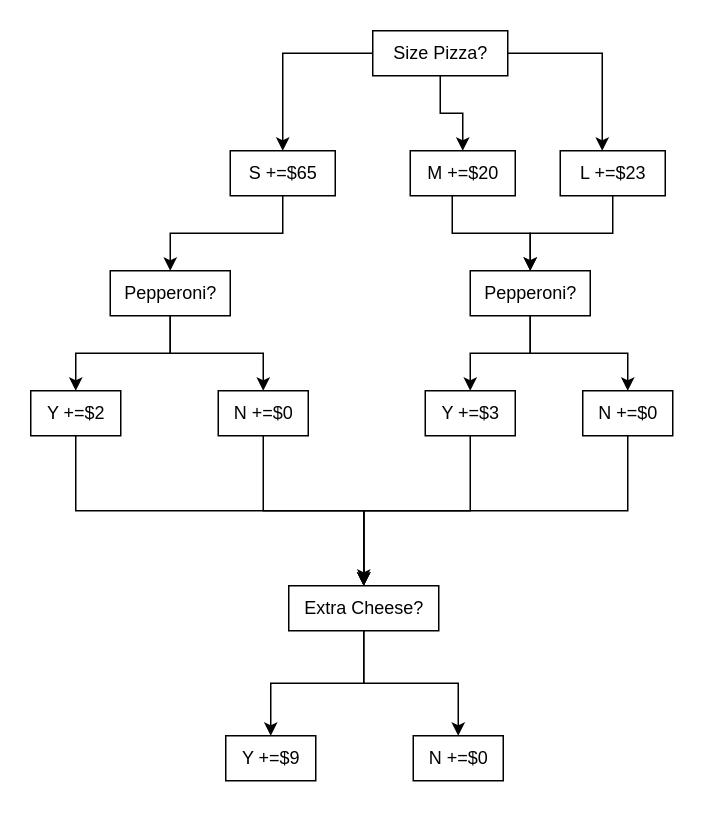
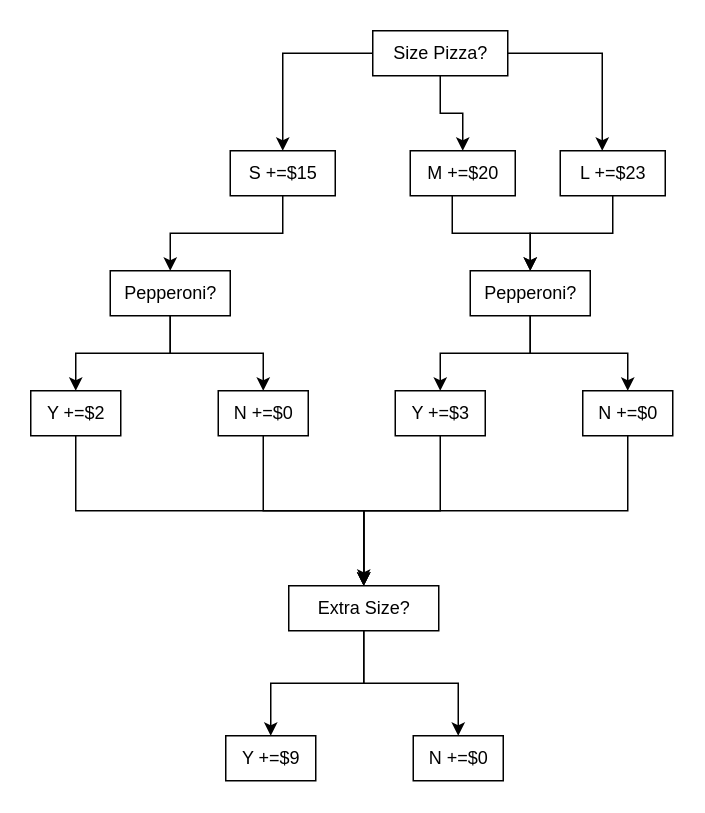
(284, 173) -> (284, 173)
(470, 413) -> (440, 413)
(365, 608) -> (365, 608)
